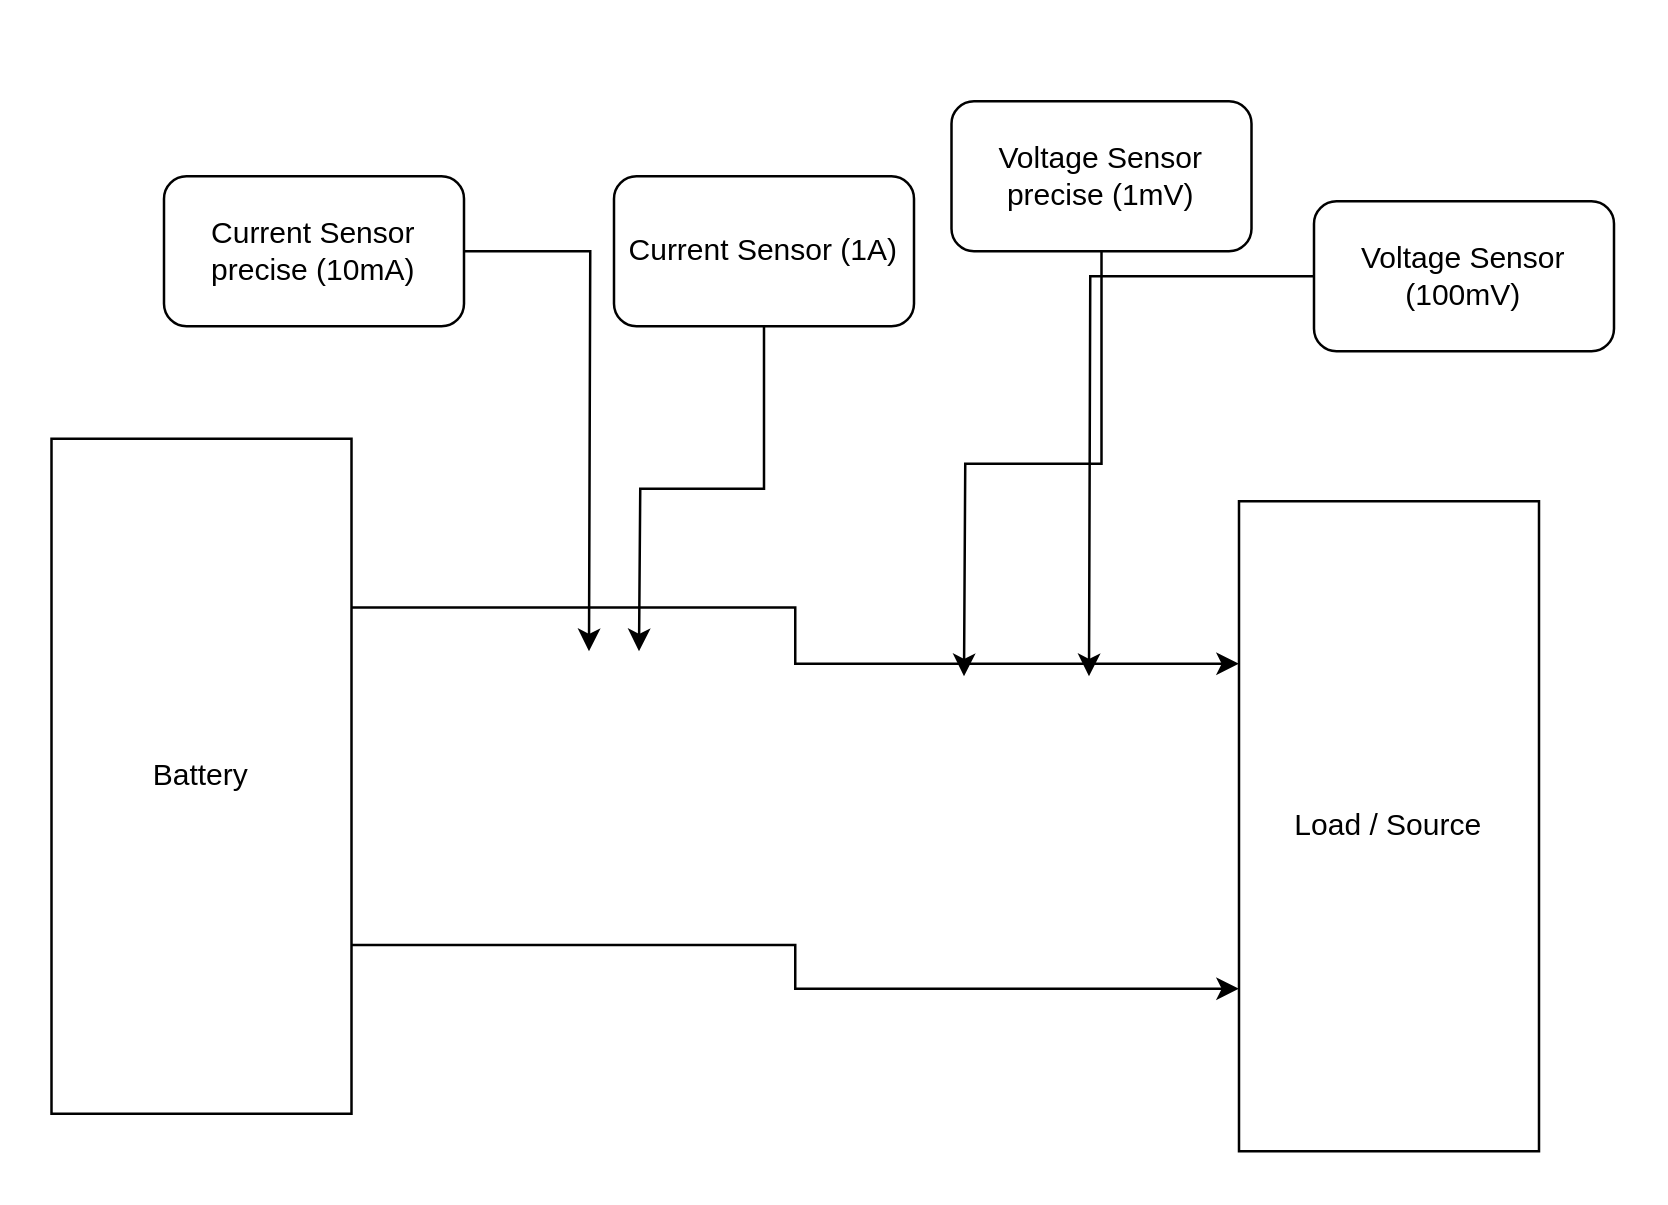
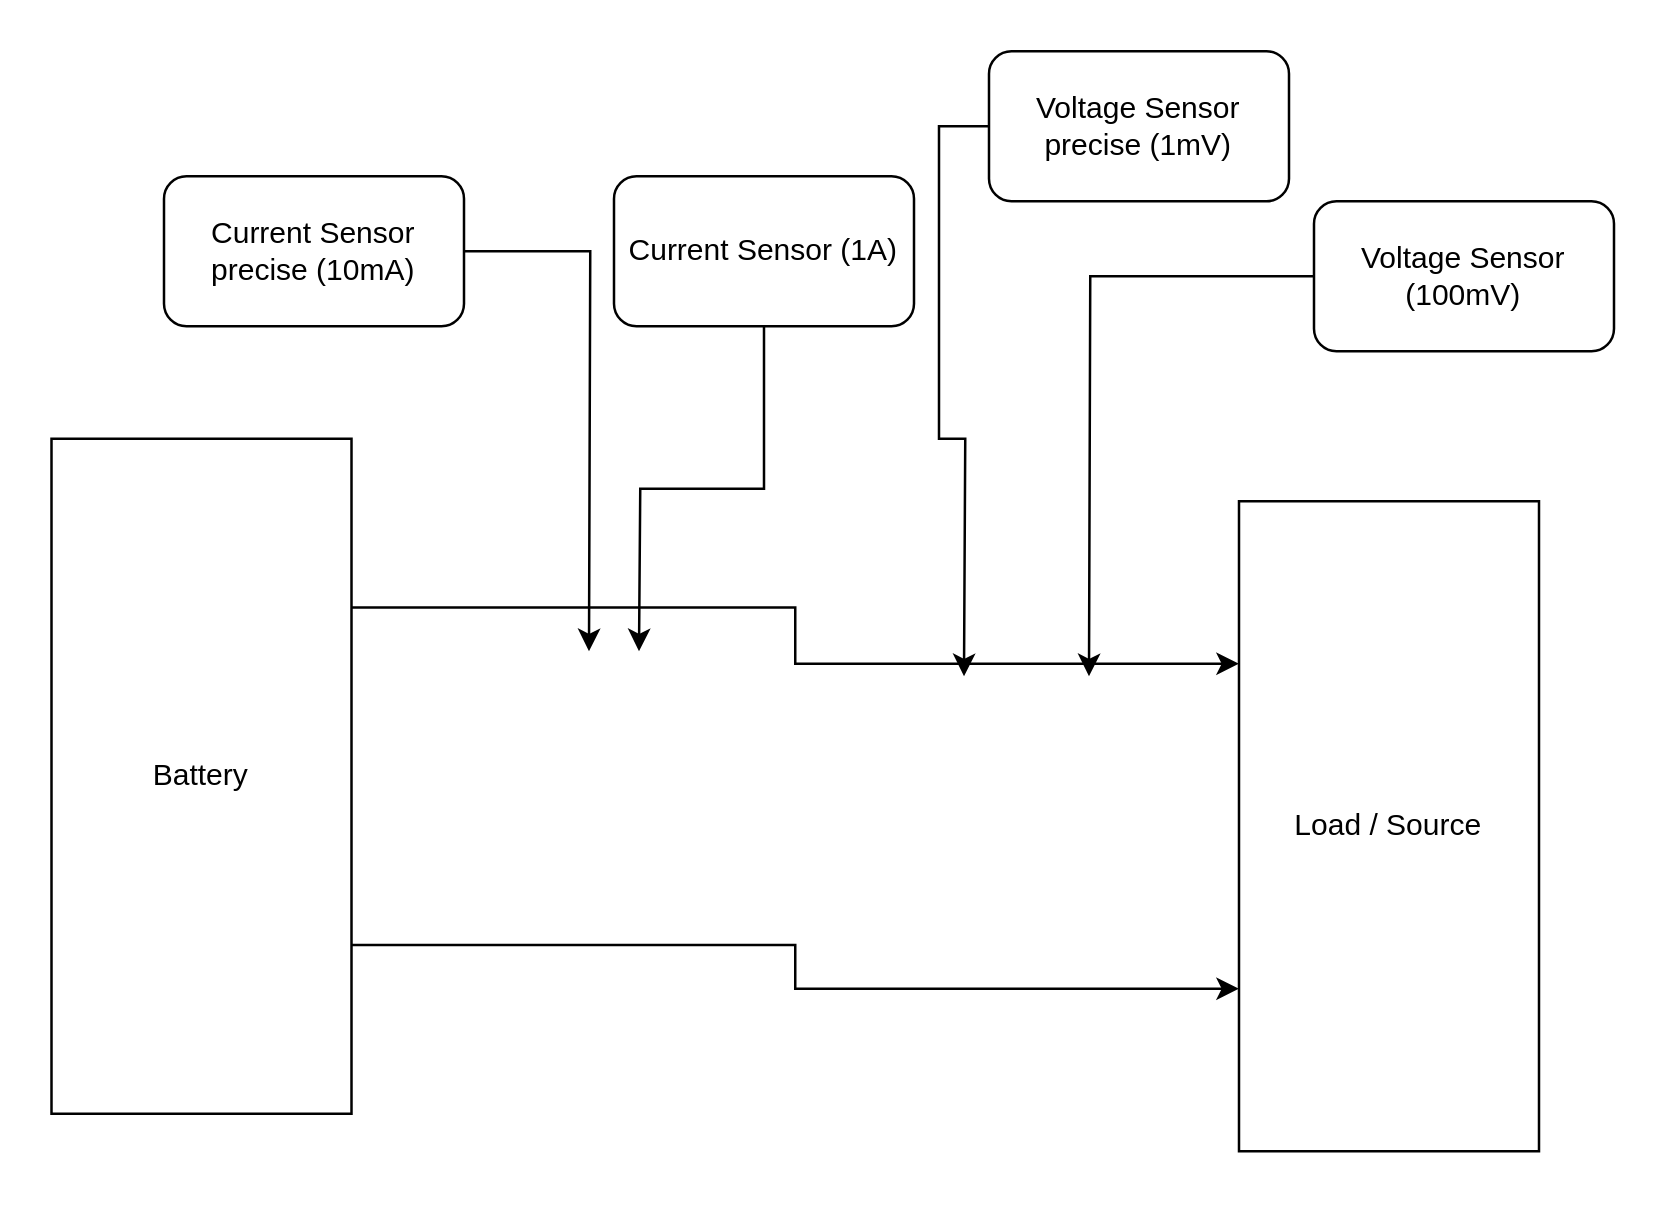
(1101, 176) -> (1139, 126)
